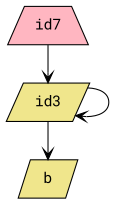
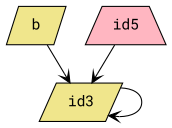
(48, 26) -> (126, 26)
(48, 135) -> (56, 59)
